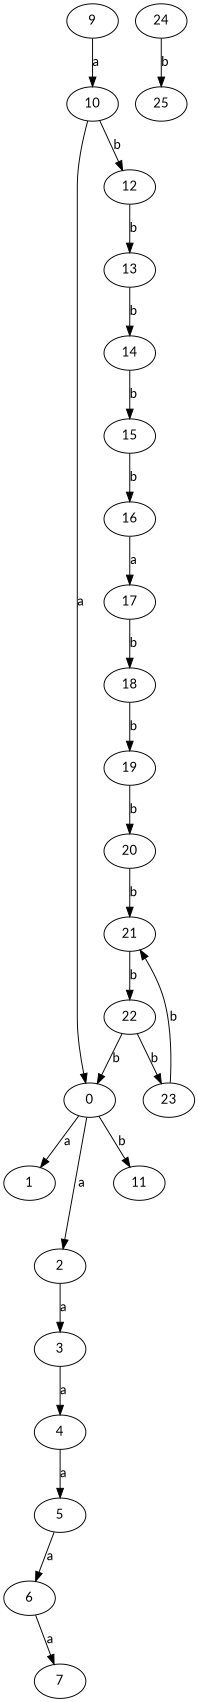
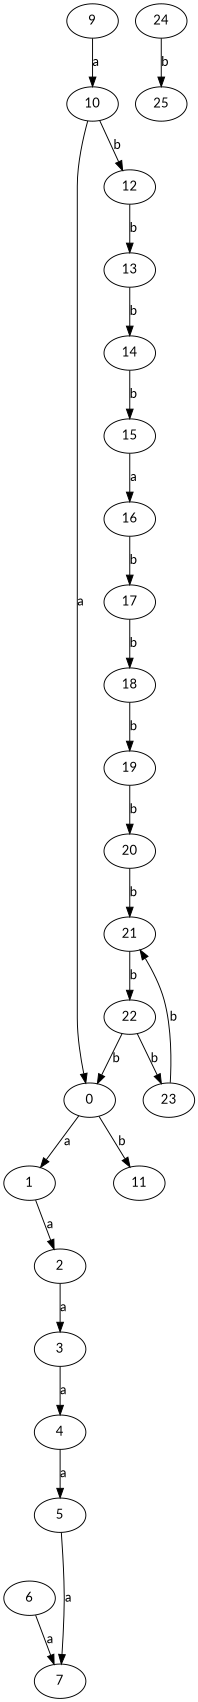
(134, 478) -> (134, 478)
(134, 561) -> (134, 561)
(76, 1178) -> (43, 1220)
(47, 1552) -> (64, 1593)
